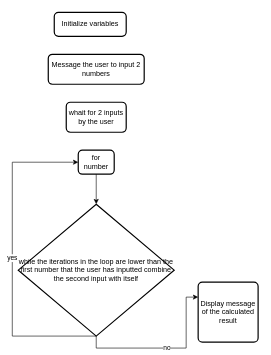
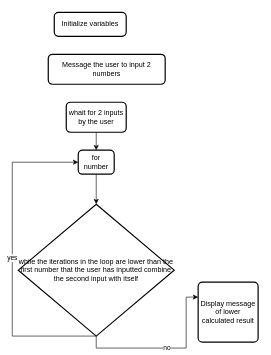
(96, 69) -> (107, 69)
none -> (96, 144)
(228, 312) -> (228, 312)
